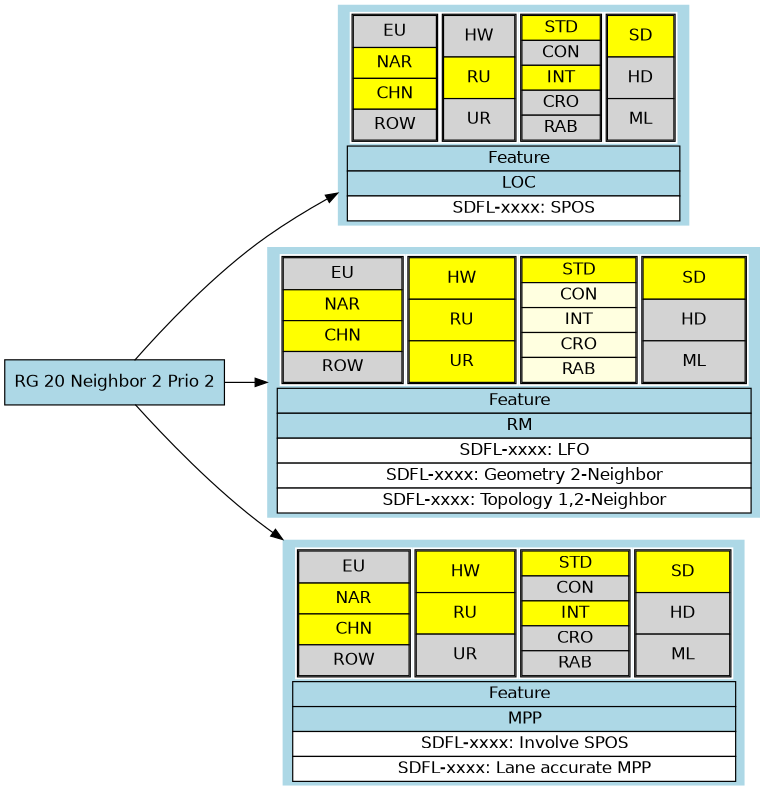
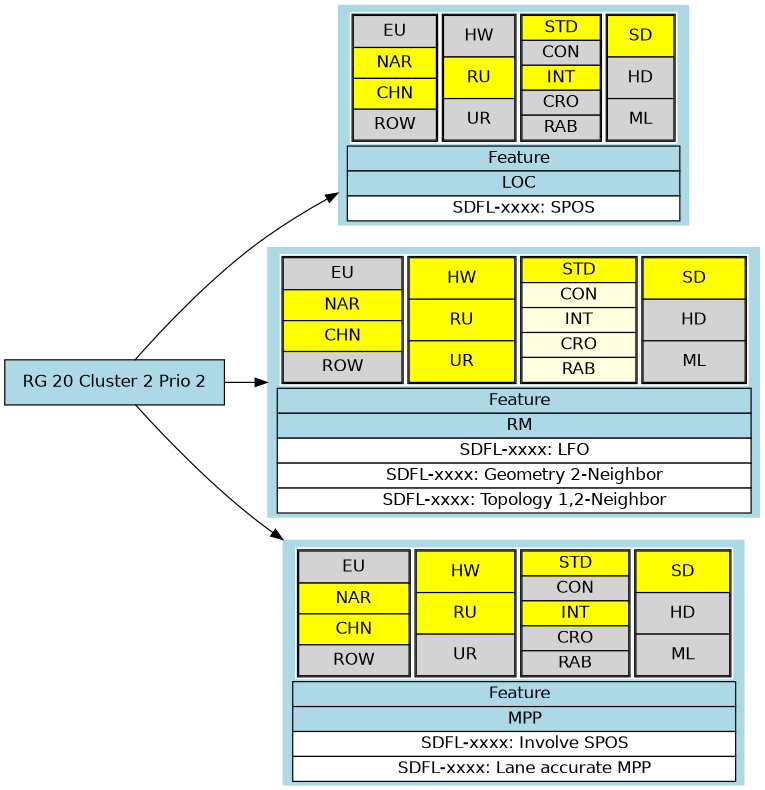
(115, 382) -> (115, 382)
